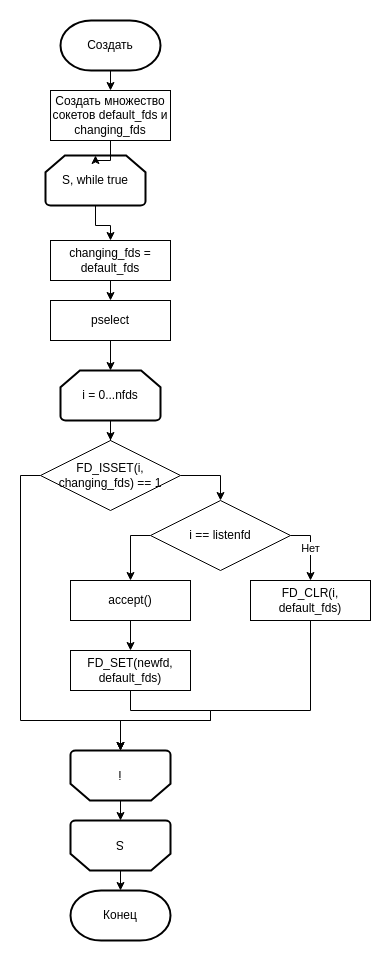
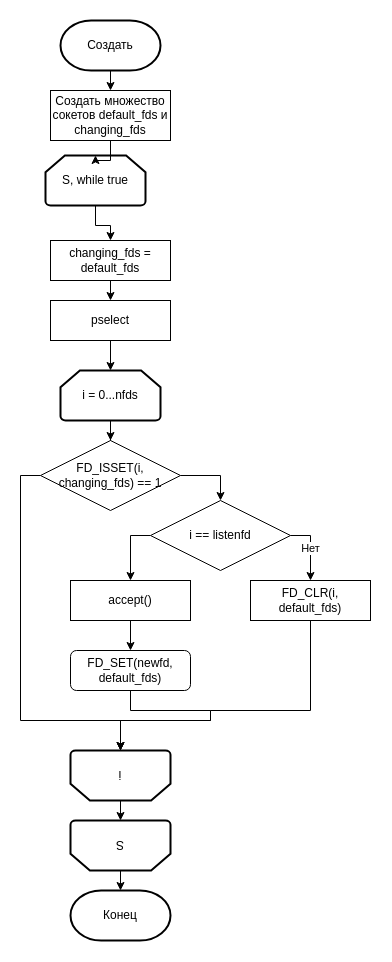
(131, 671) -> (131, 671)
